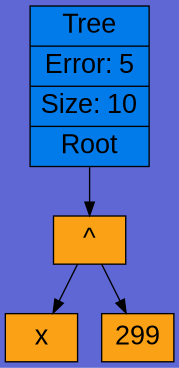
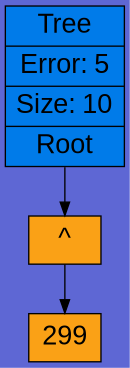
(41, 338) -> none
